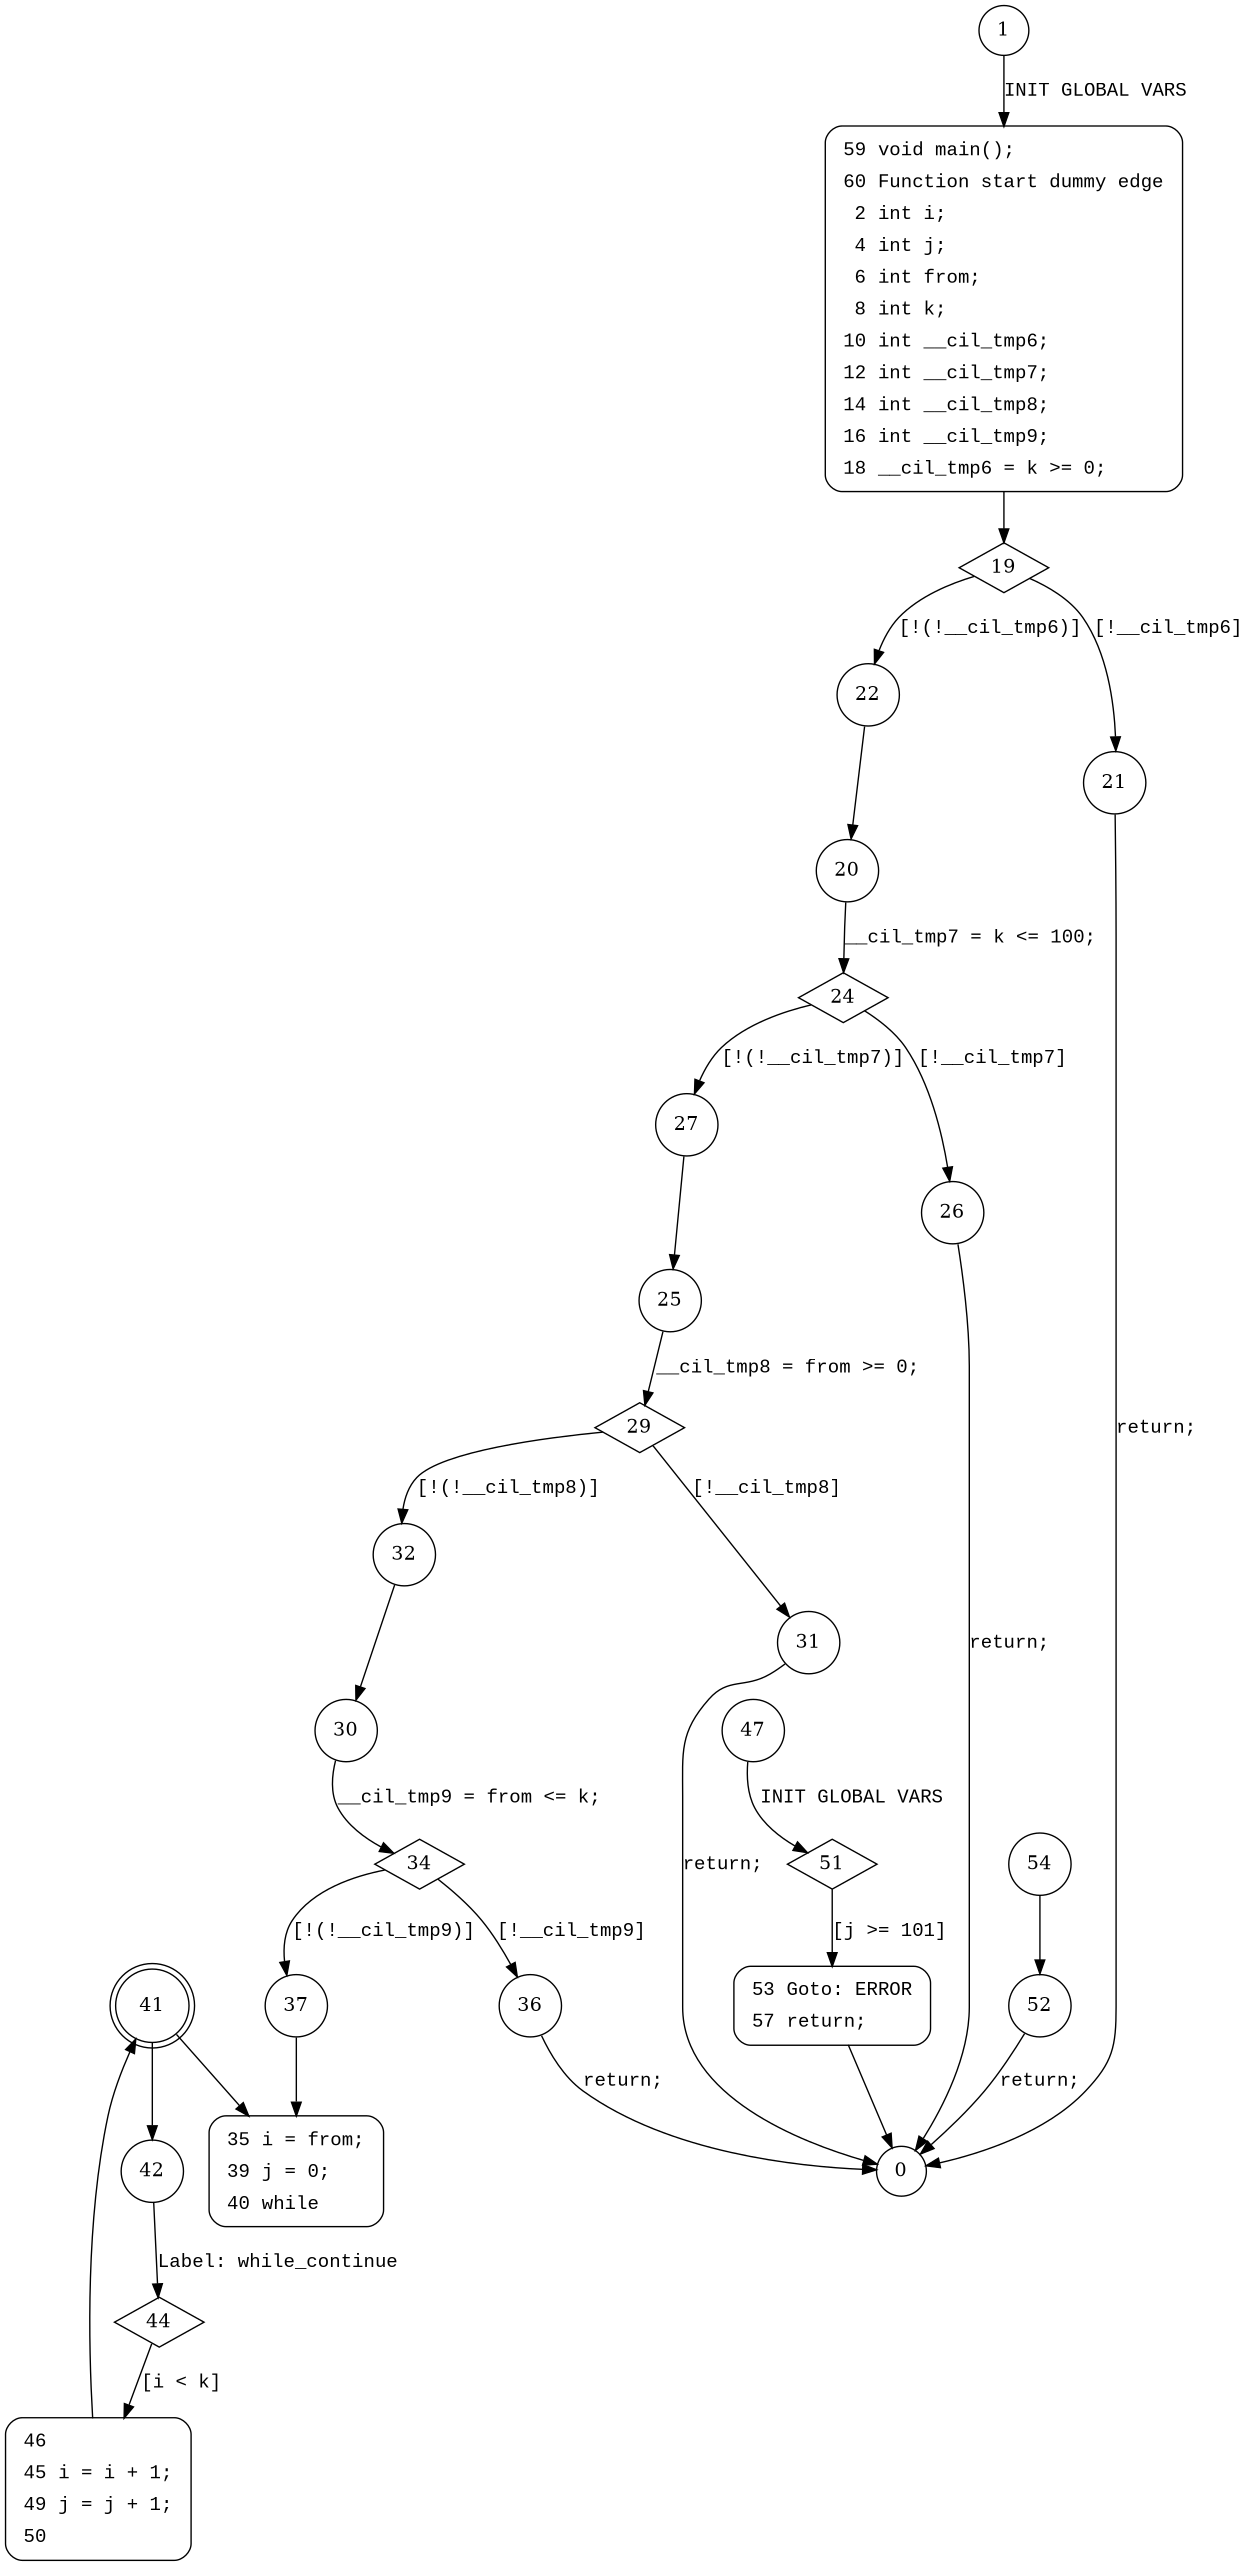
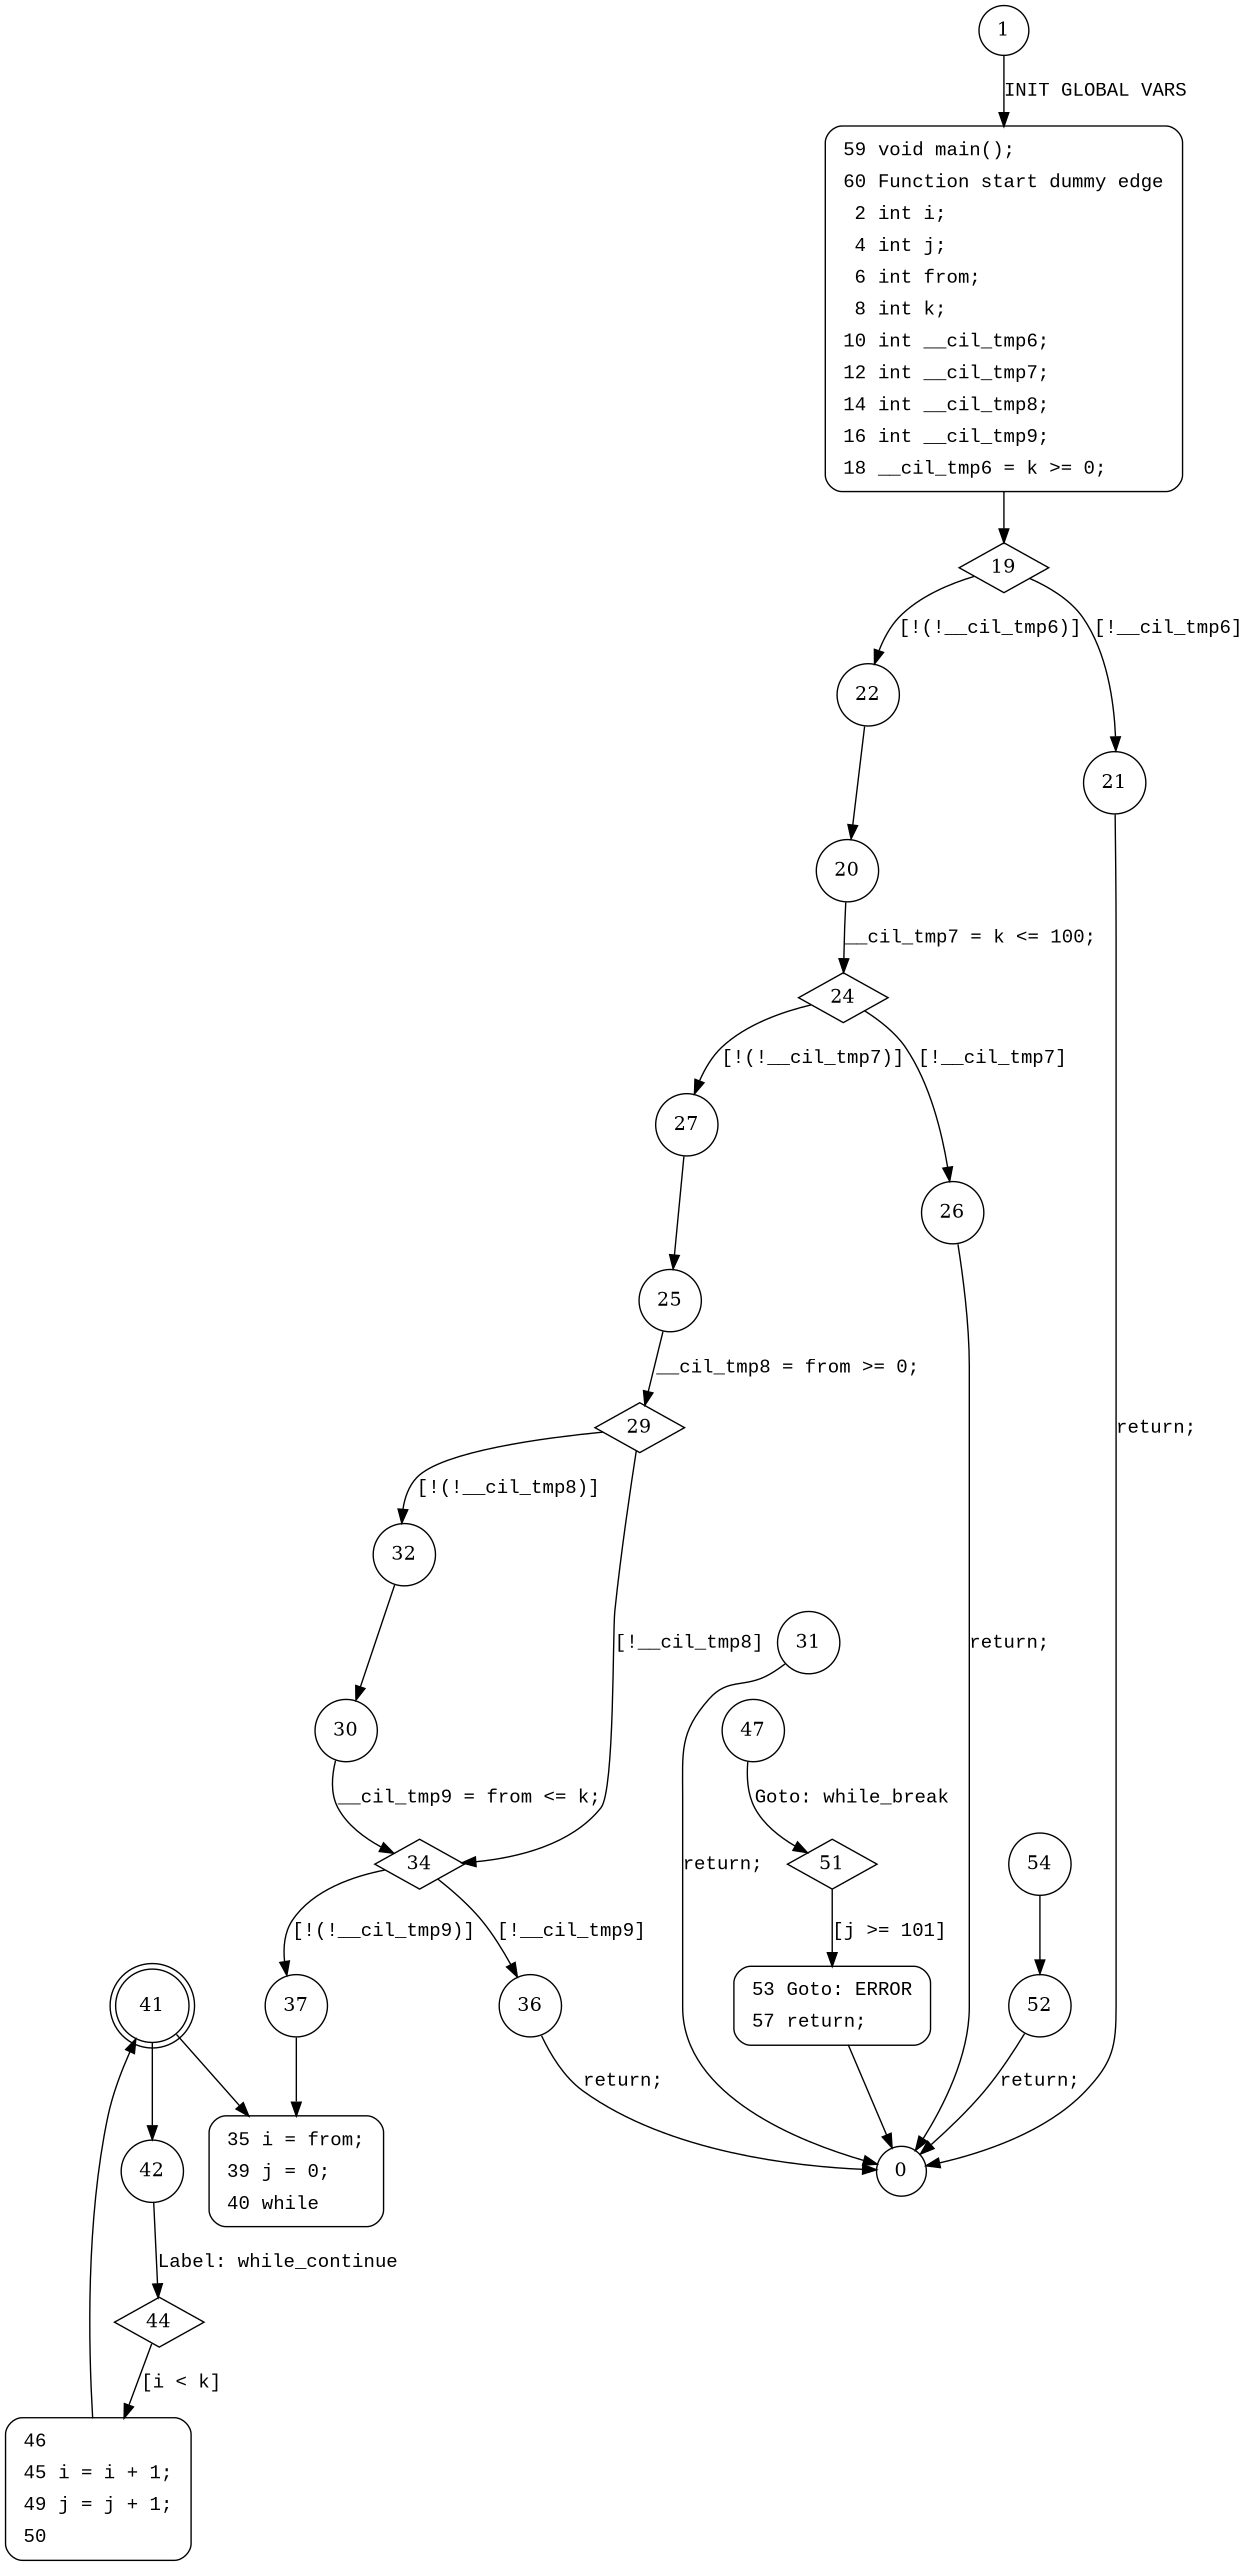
(717, 1526) -> (612, 1699)
(852, 1797) -> (852, 1797)
